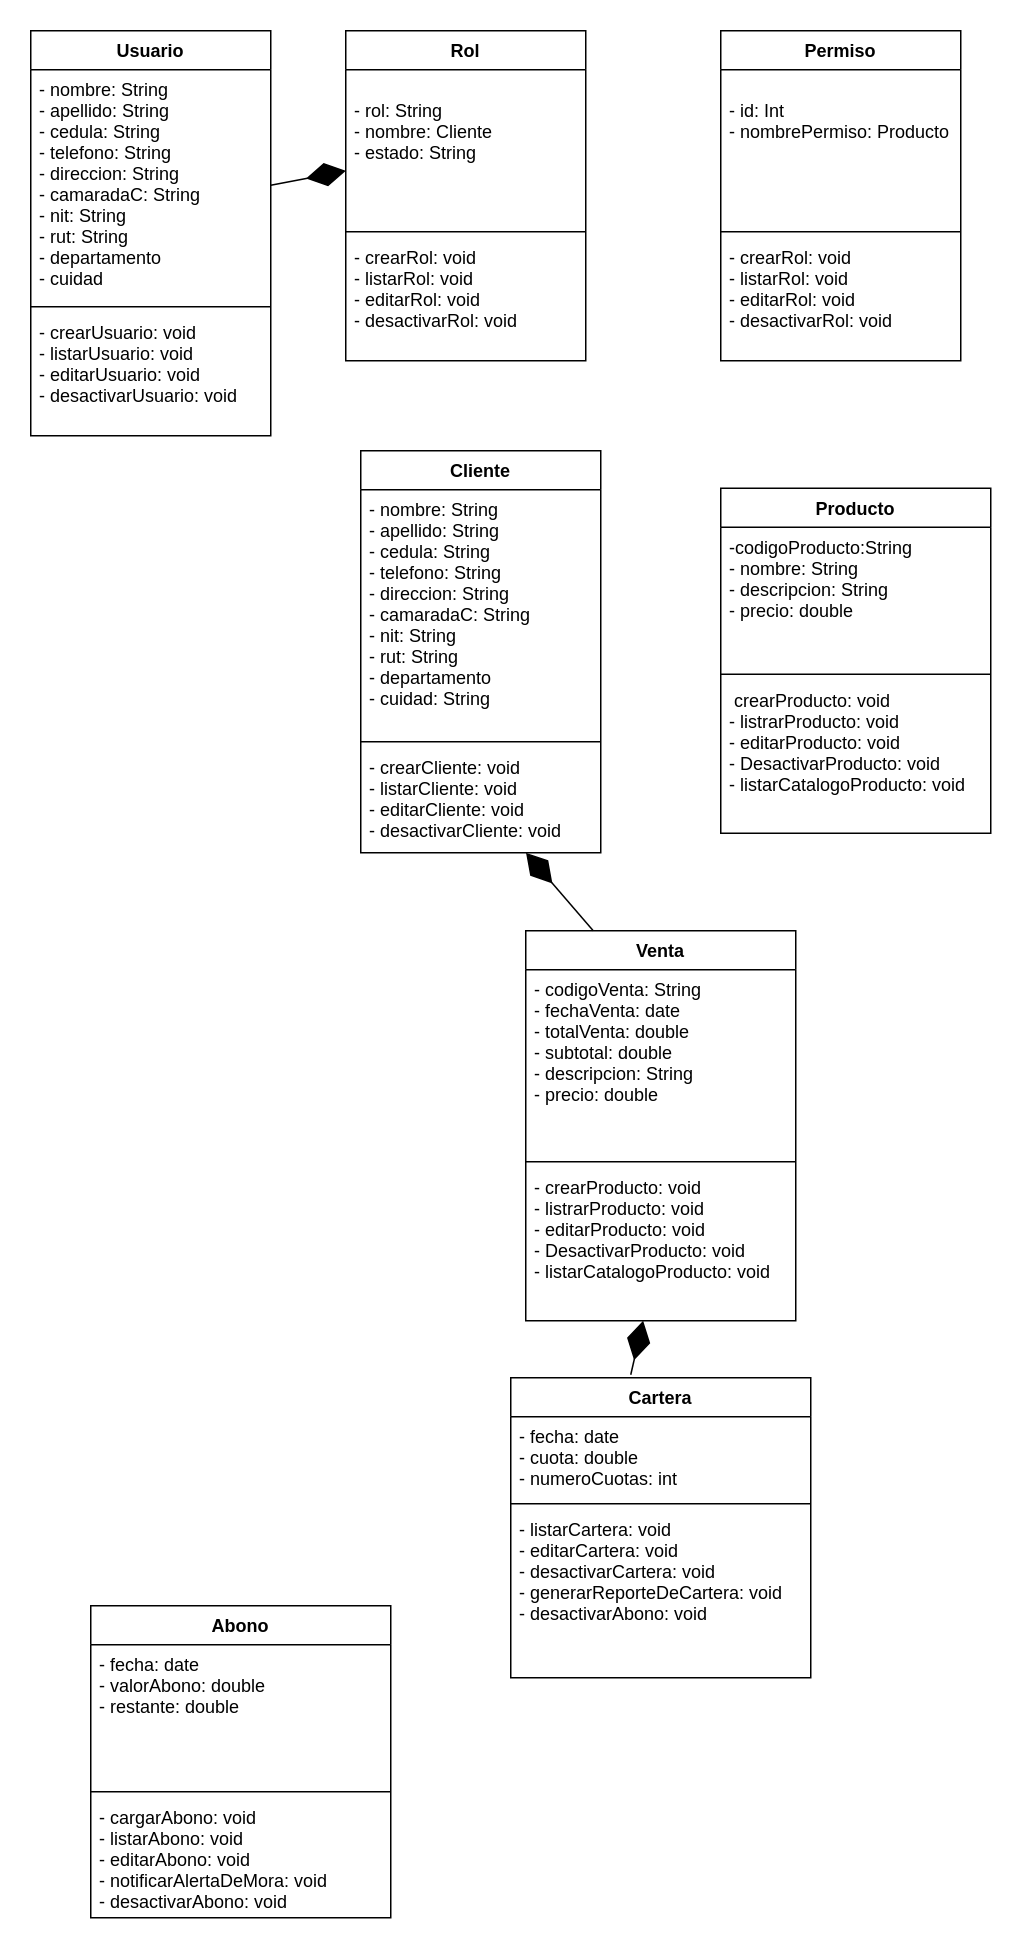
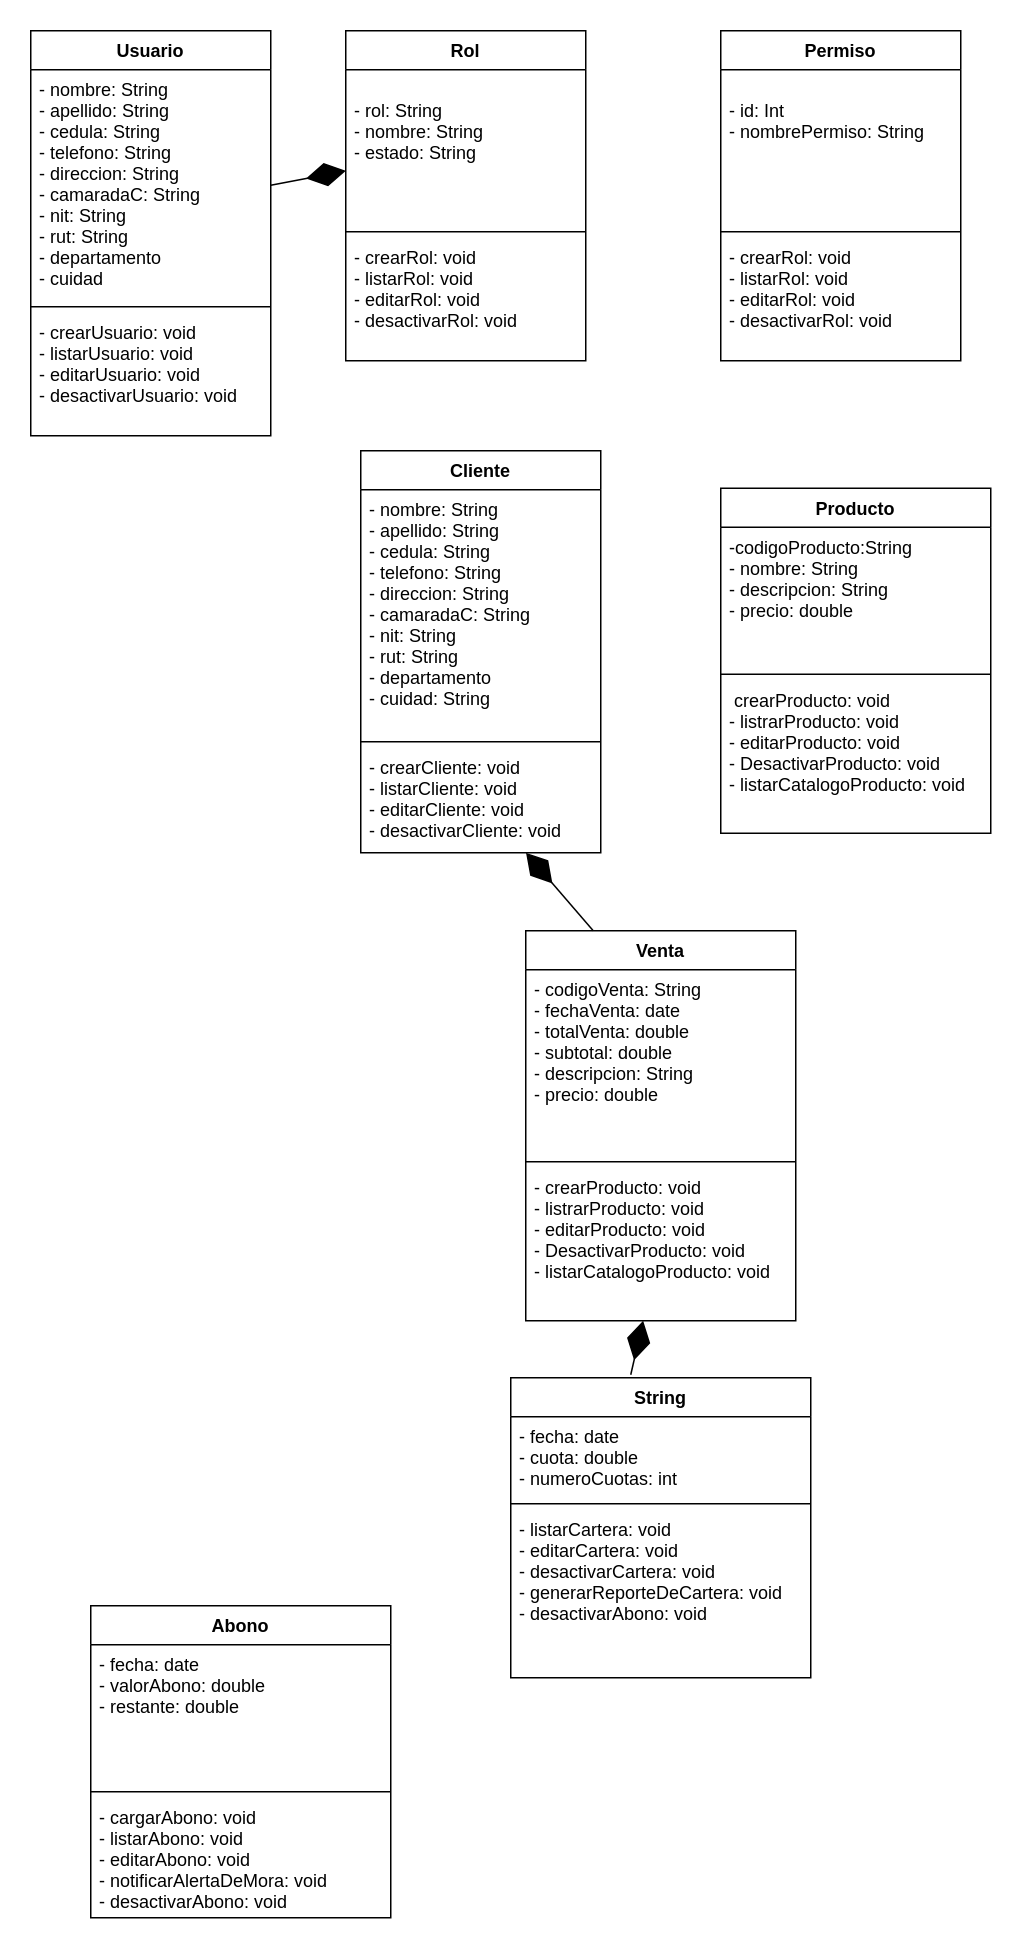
(408, 111) -> (408, 111)
(765, 111) -> (765, 111)
(660, 1398) -> (660, 1398)
